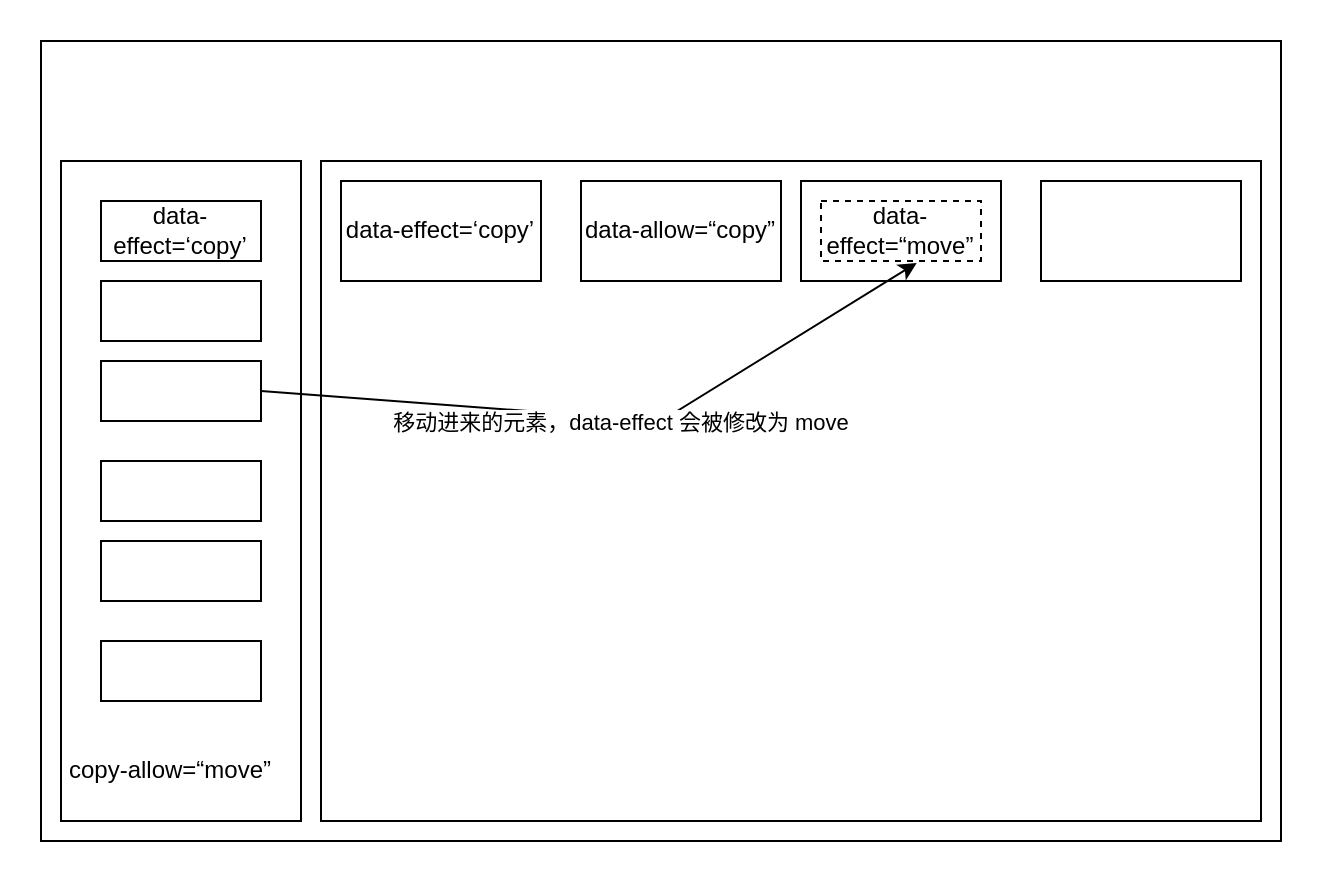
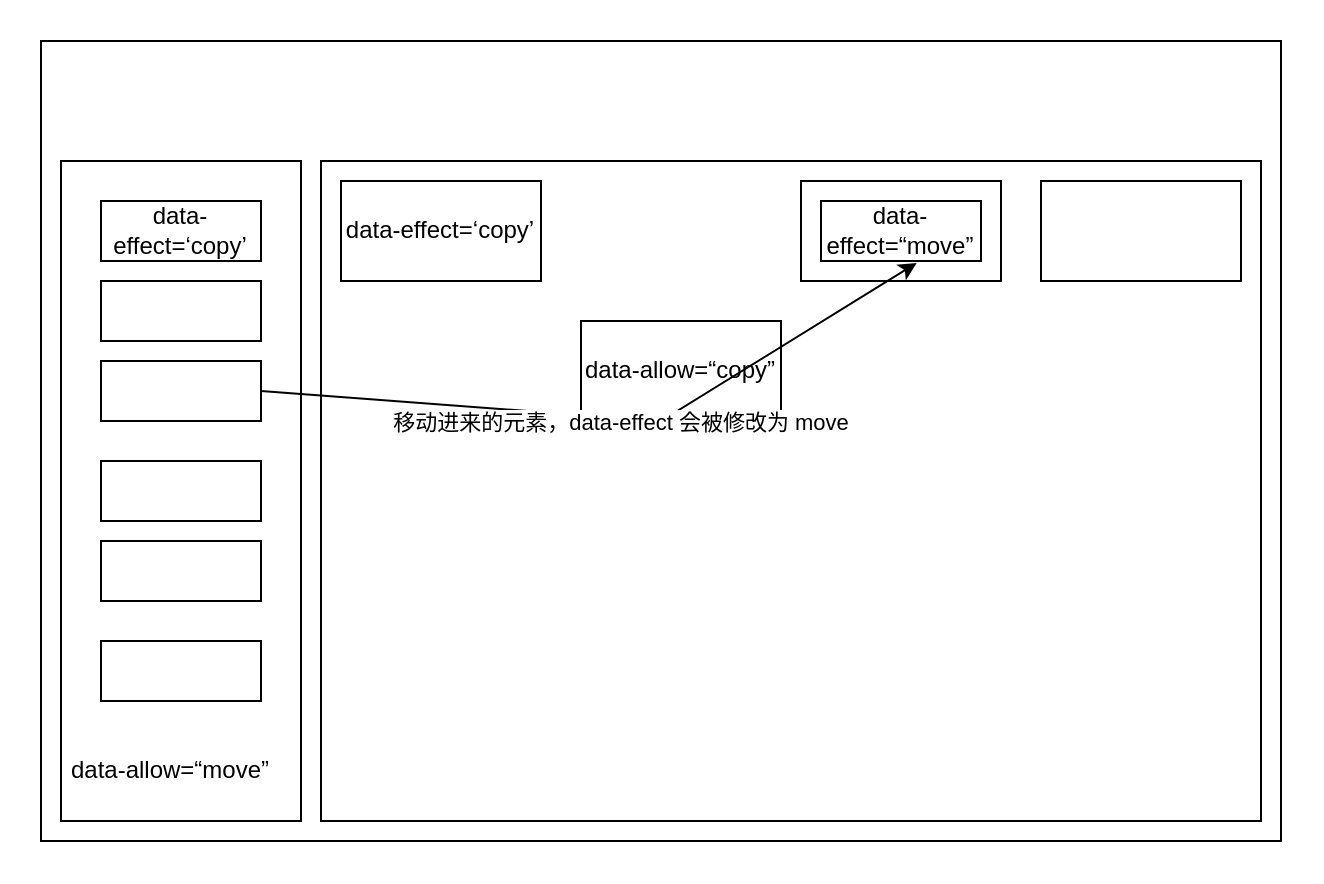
(681, 231) -> (681, 371)
(901, 231) -> (901, 231)
(171, 771) -> (171, 771)
